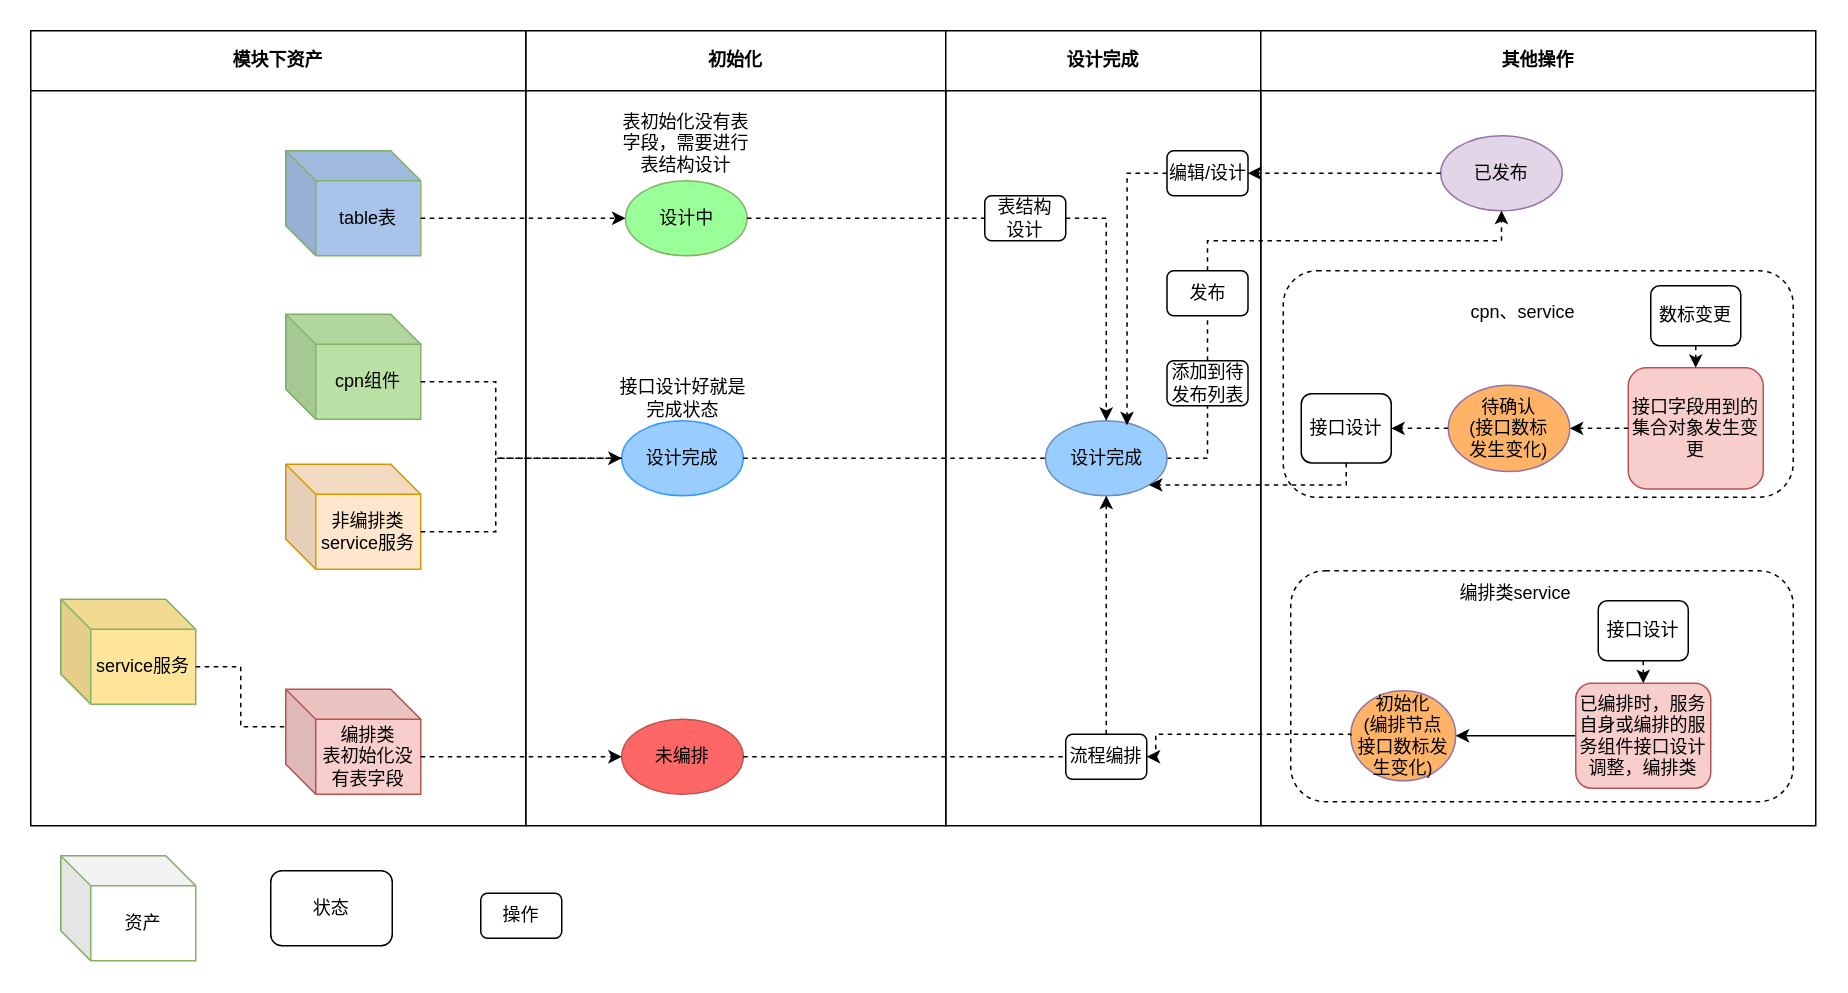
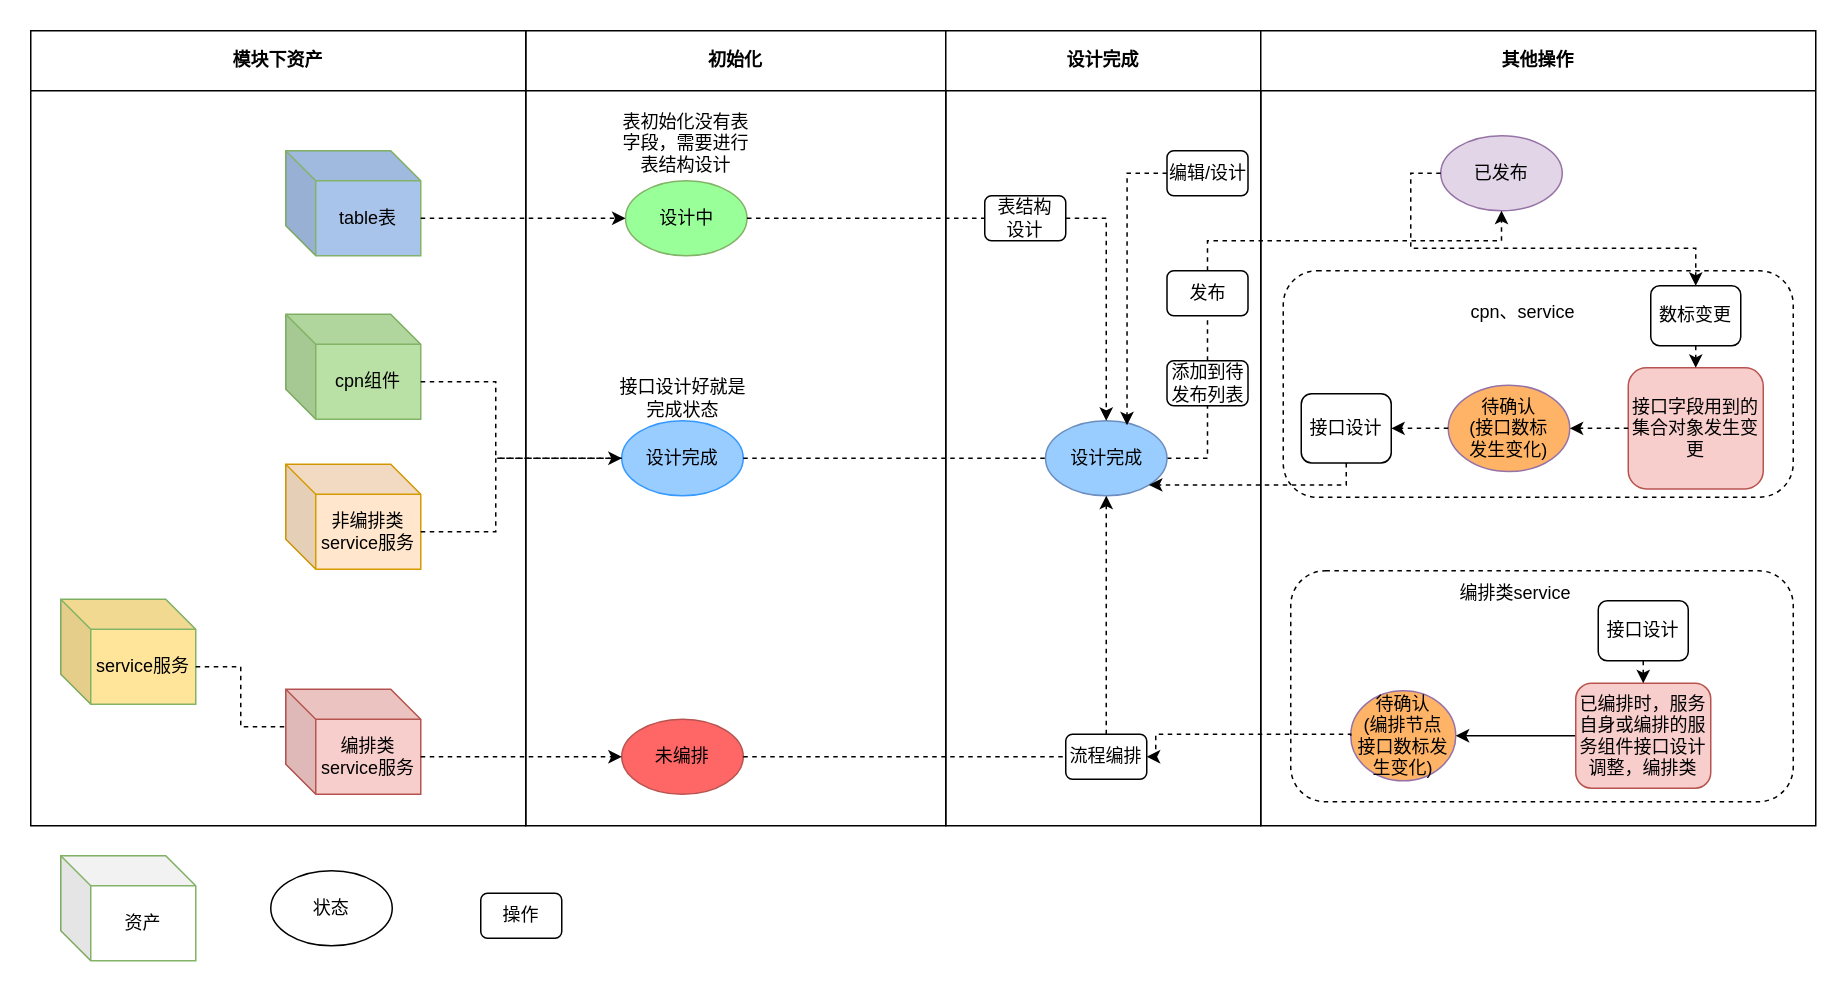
(1338, 173) -> (1529, 248)
(1403, 736) -> (1403, 736)
(368, 757) -> (368, 757)
(332, 908) -> (332, 908)
